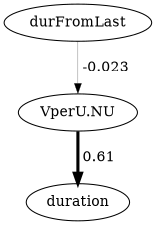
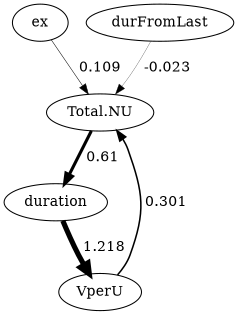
none -> (40, 23)
(78, 112) -> (100, 112)
none -> (100, 292)
